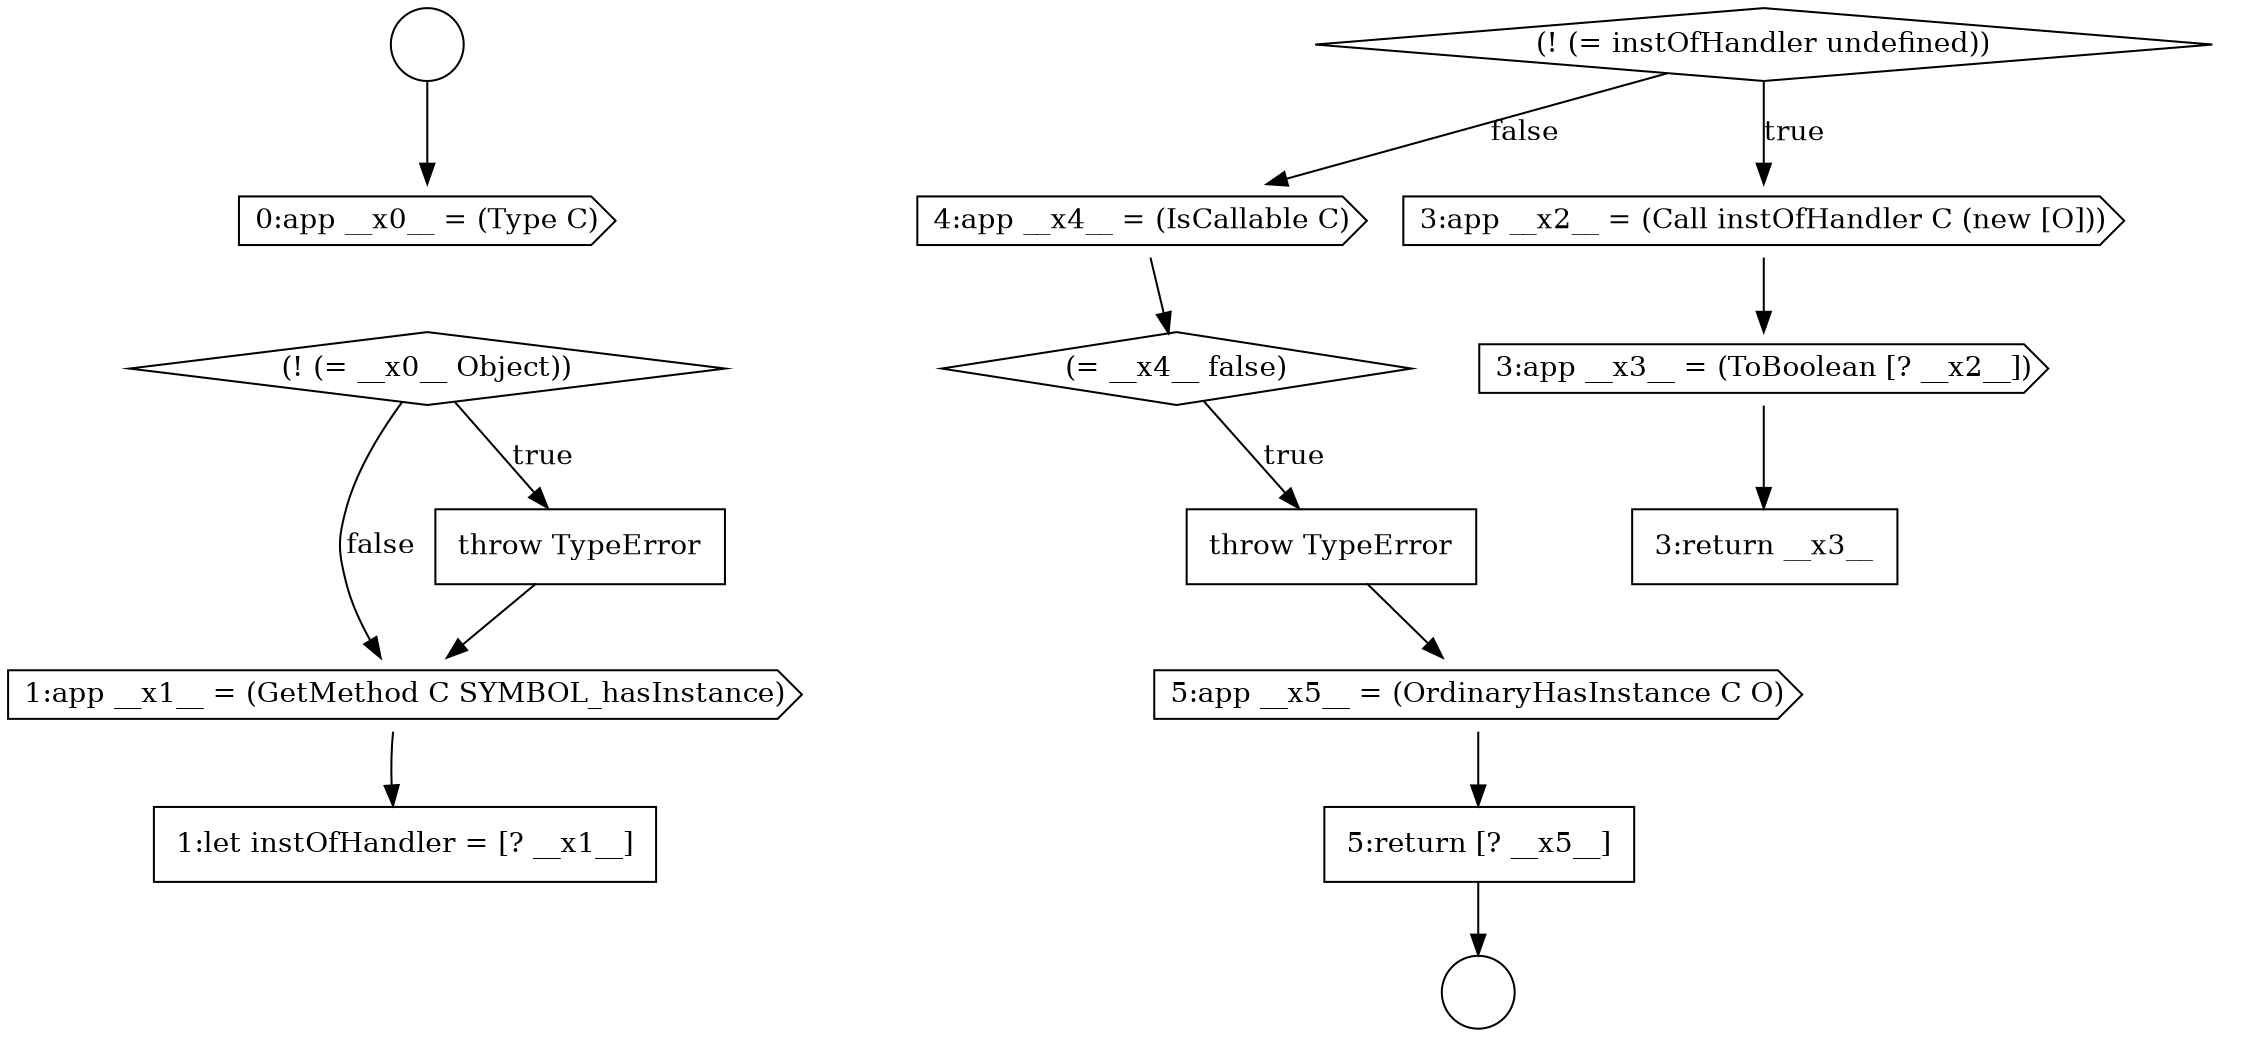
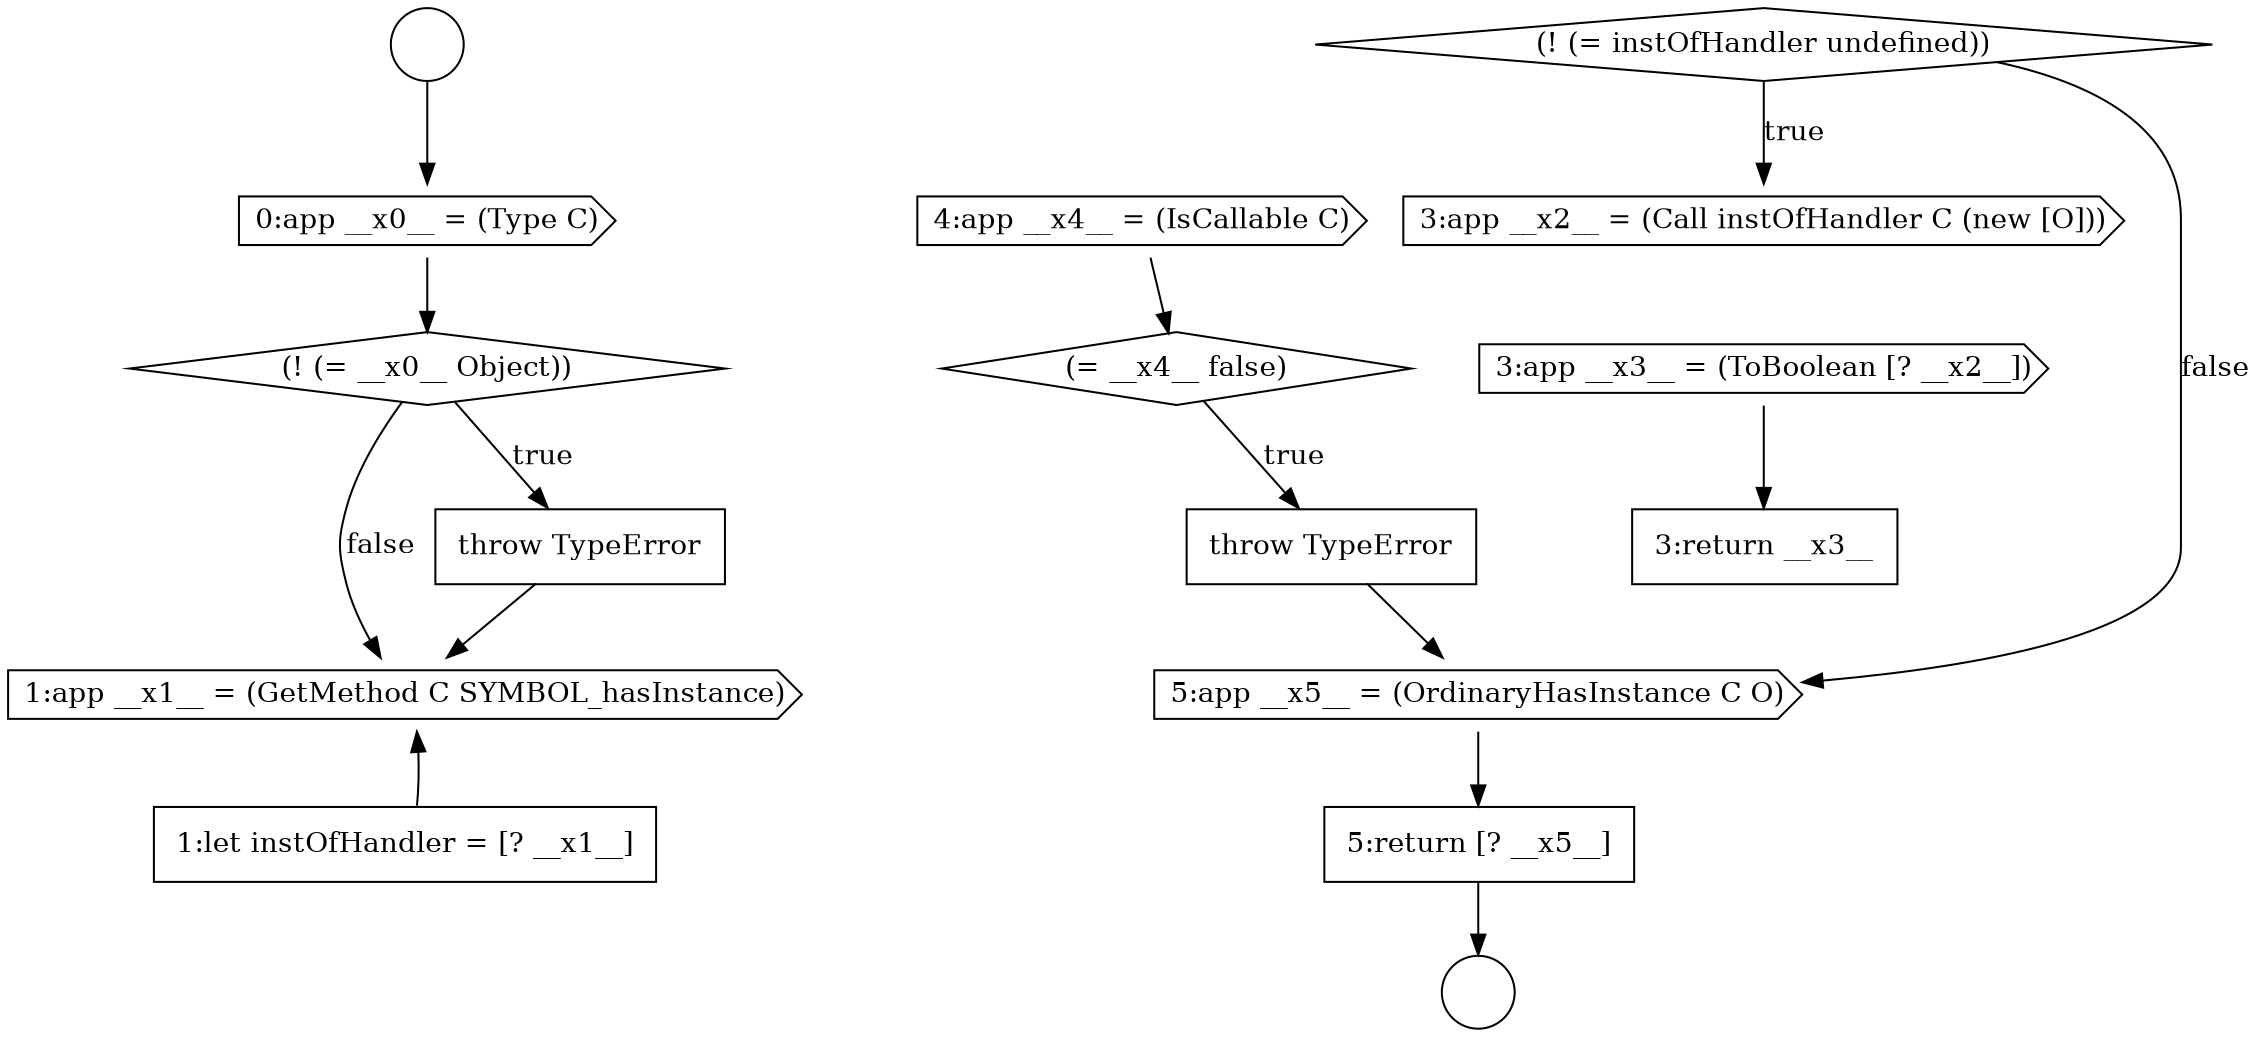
(1477, 126) -> (2181, 453)
none -> (427, 285)
(1764, 285) -> none
(391, 758) -> (419, 779)
